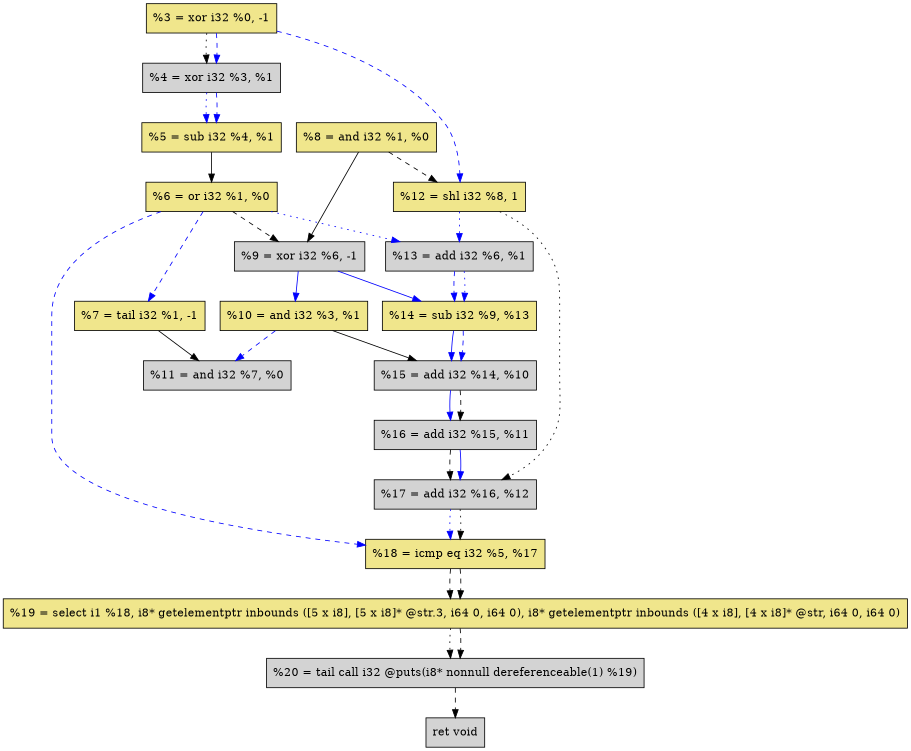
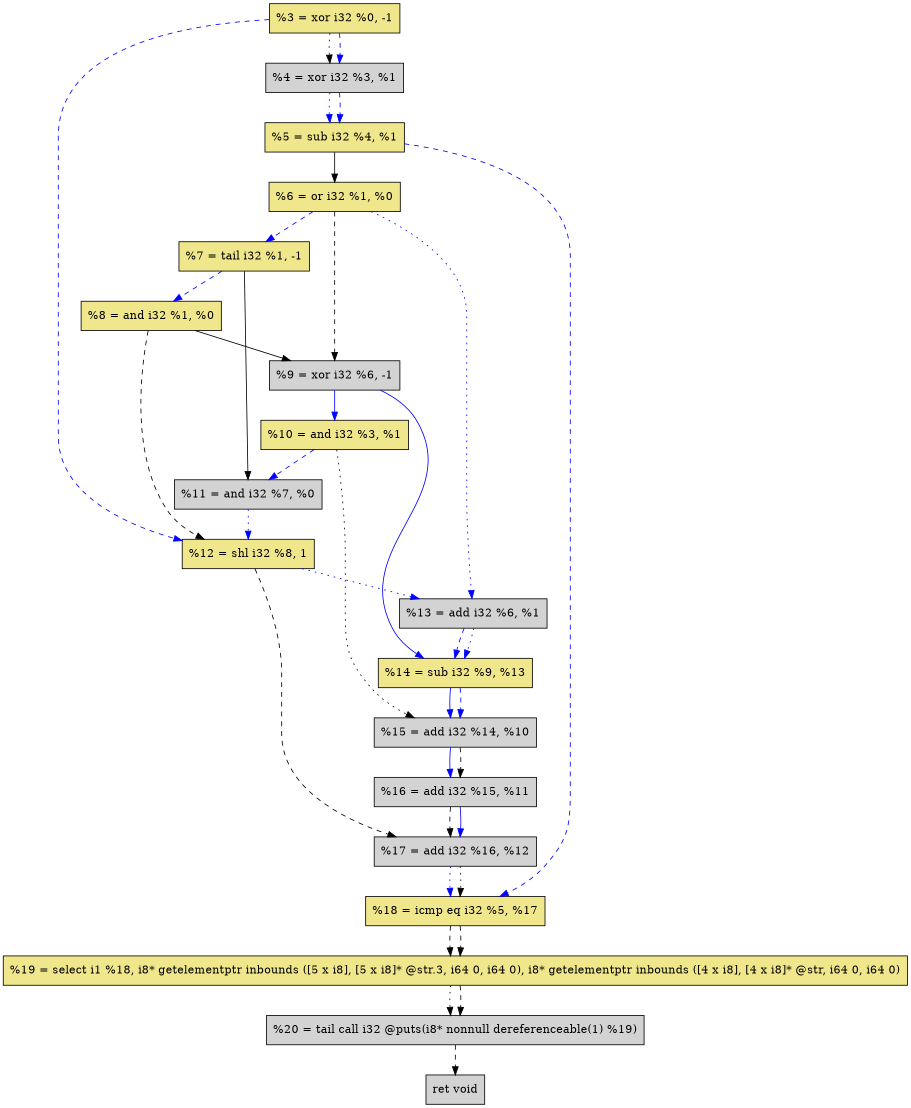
none -> (201, 284)
(560, 342) -> (282, 727)
(371, 344) -> (345, 594)
(64, 461) -> (570, 479)
none -> (248, 520)
